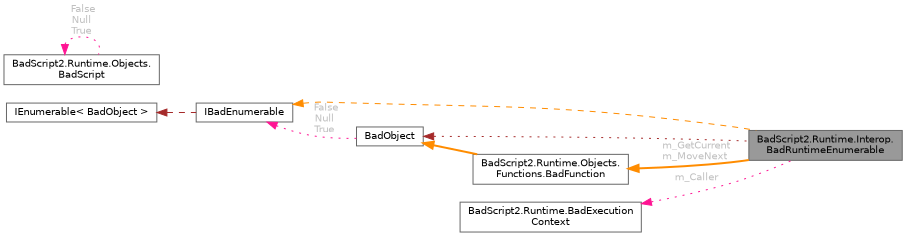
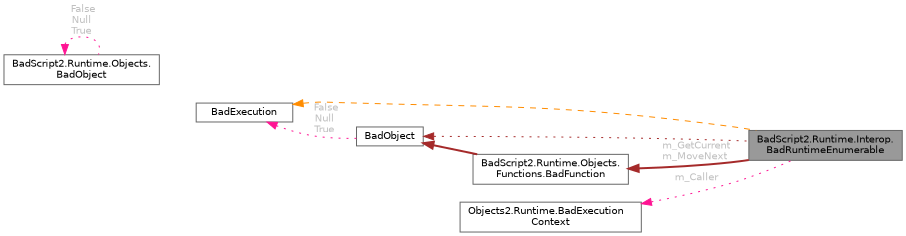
(82, 70) -> (82, 70)
(82, 113) -> none
(244, 113) -> (244, 113)
(455, 150) -> (455, 150)
(694, 166) -> (694, 166)
(551, 217) -> (551, 217)
